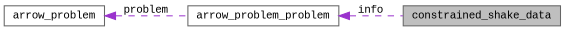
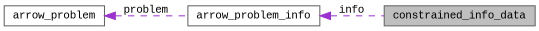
(263, 16) -> (254, 16)
(482, 16) -> (460, 16)
